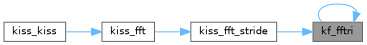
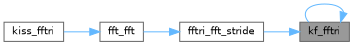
(35, 32) -> (34, 32)
(128, 32) -> (122, 32)
(234, 32) -> (222, 32)
